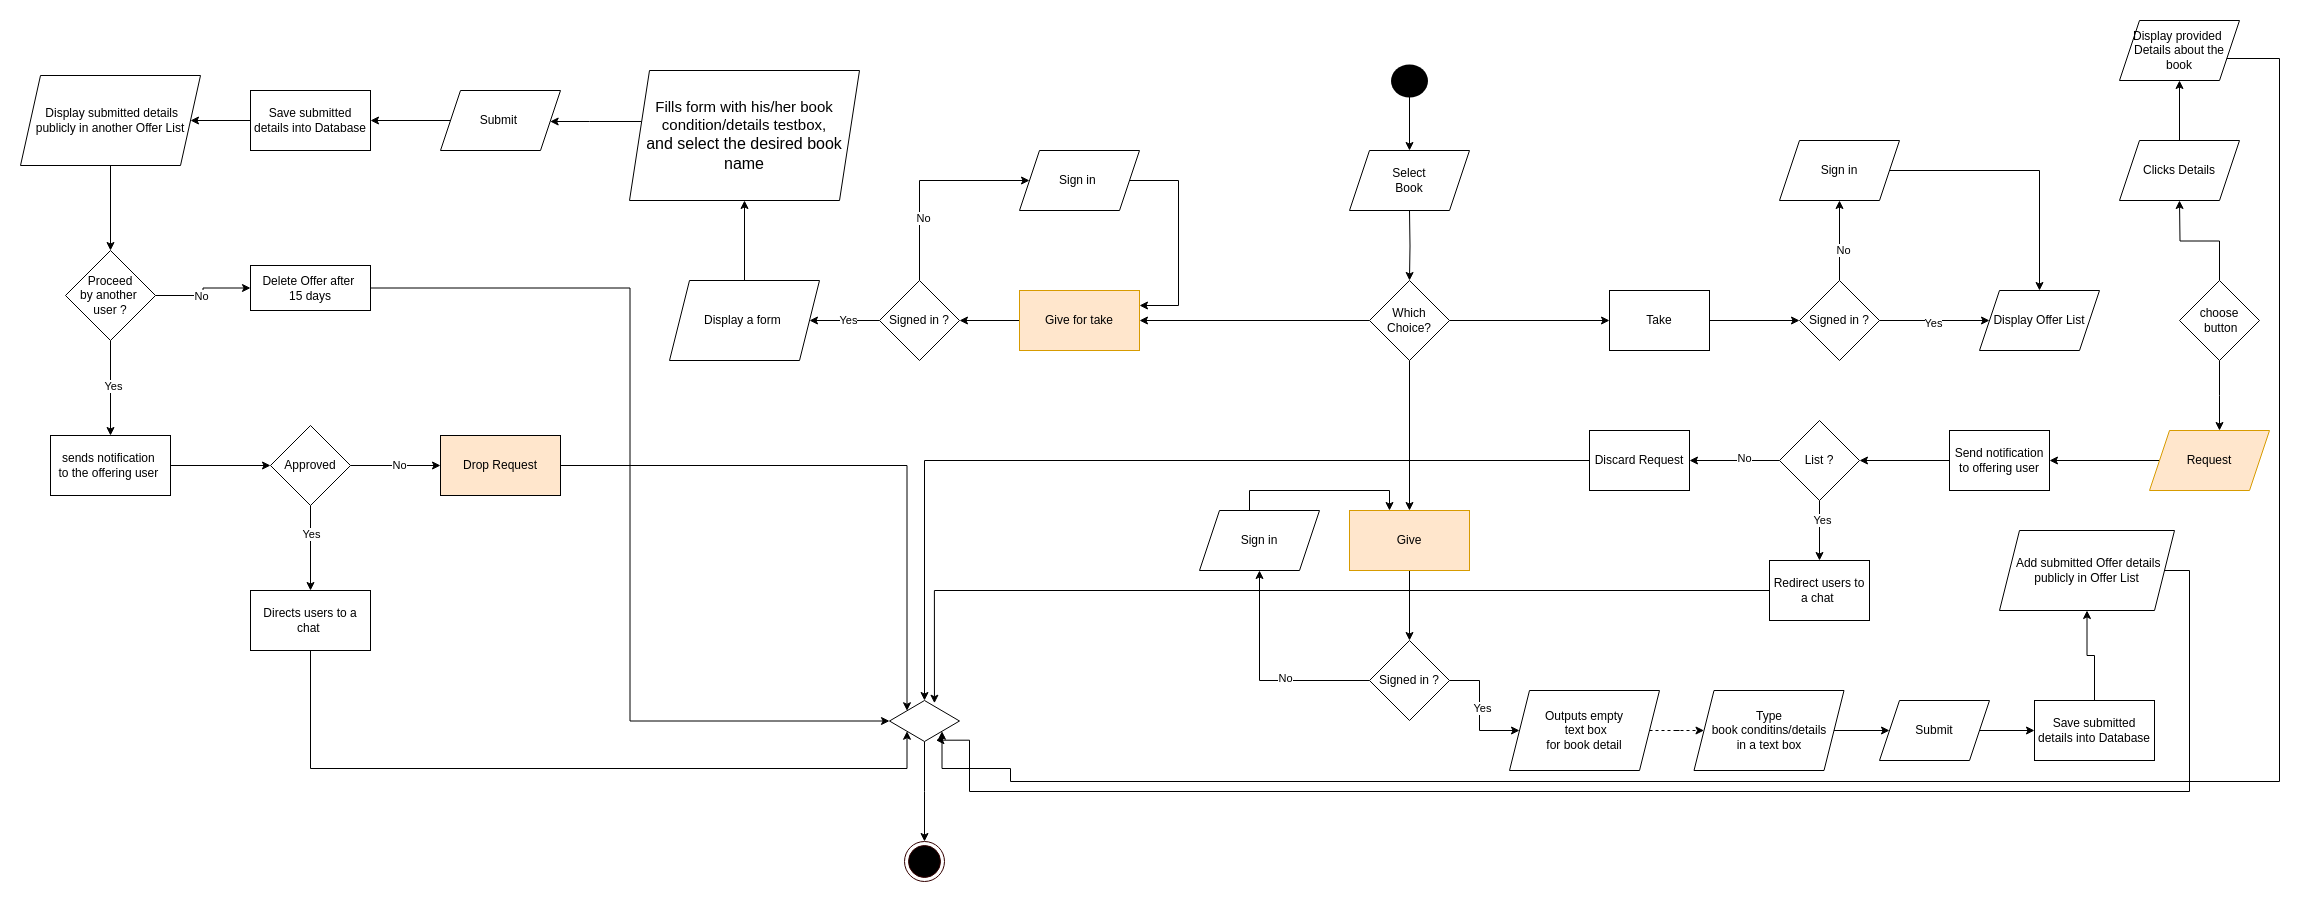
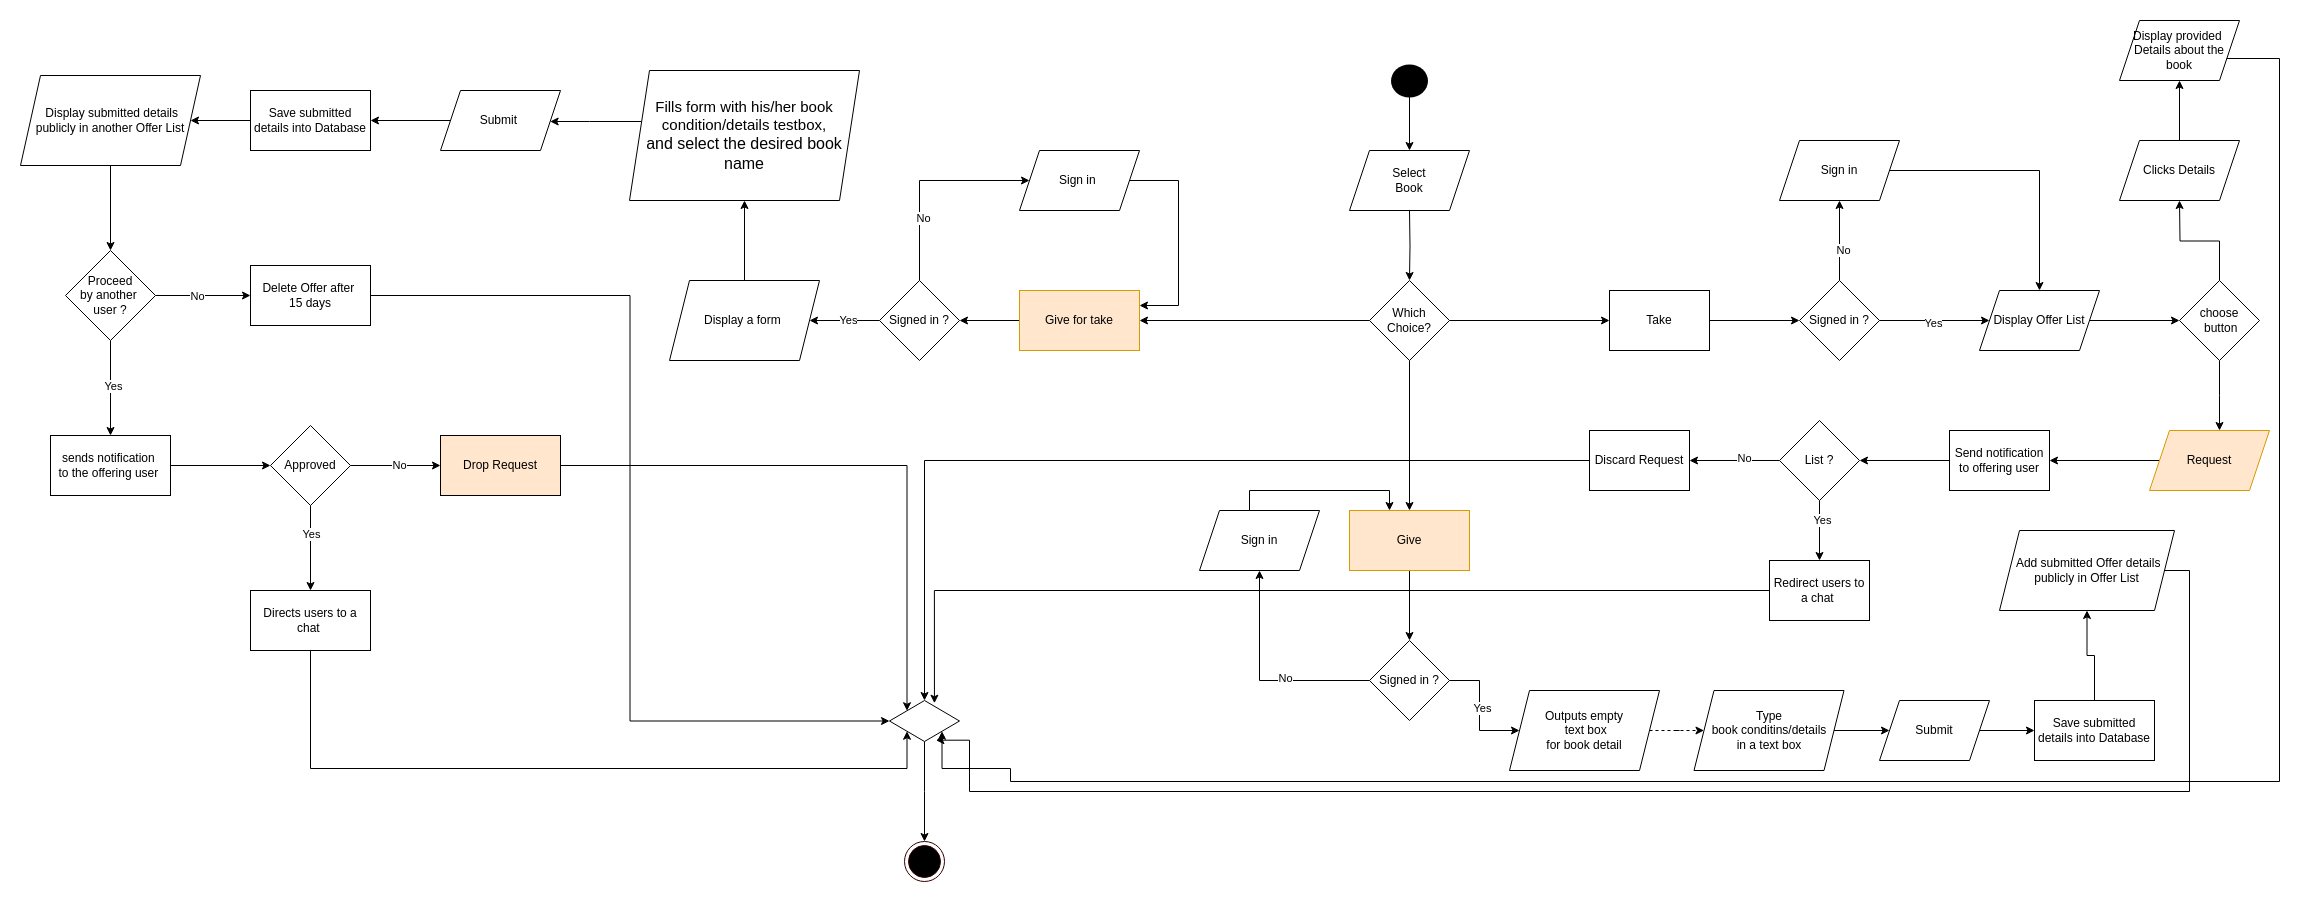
(311, 288) -> (311, 296)
none -> (2131, 321)
